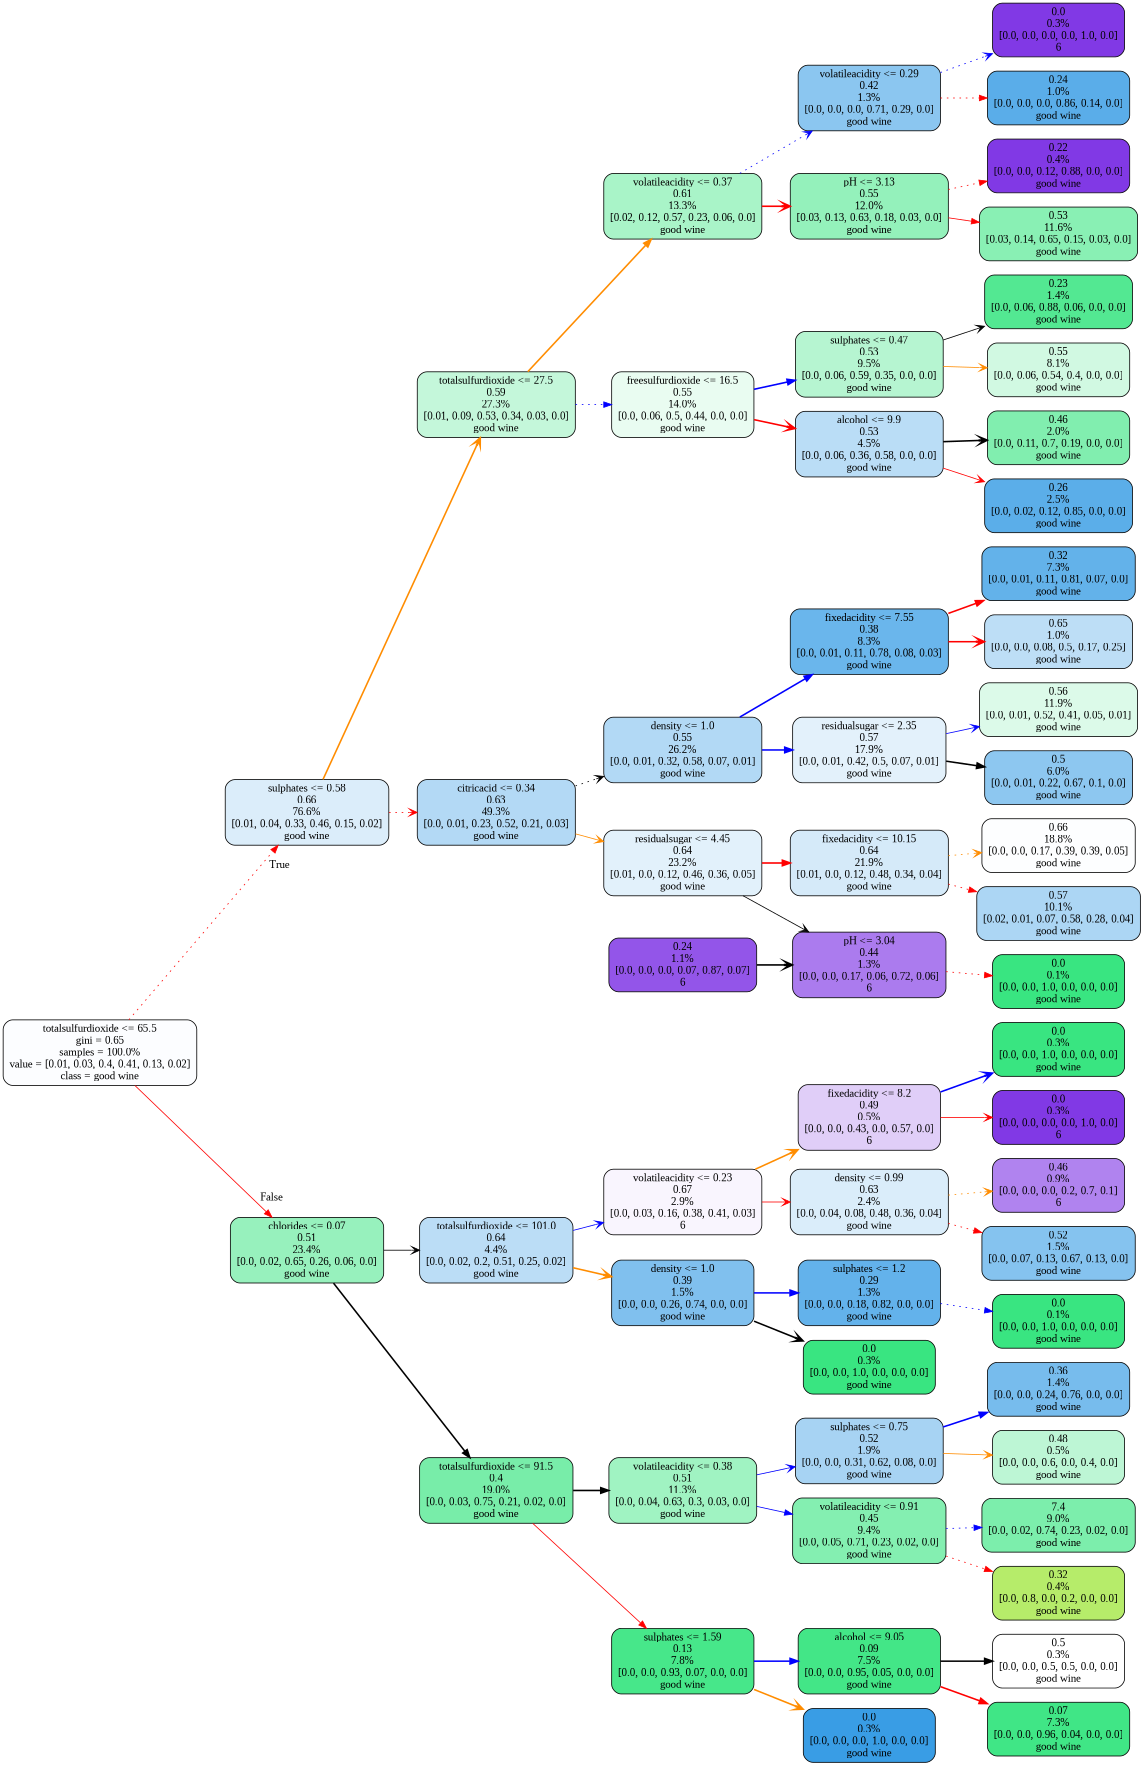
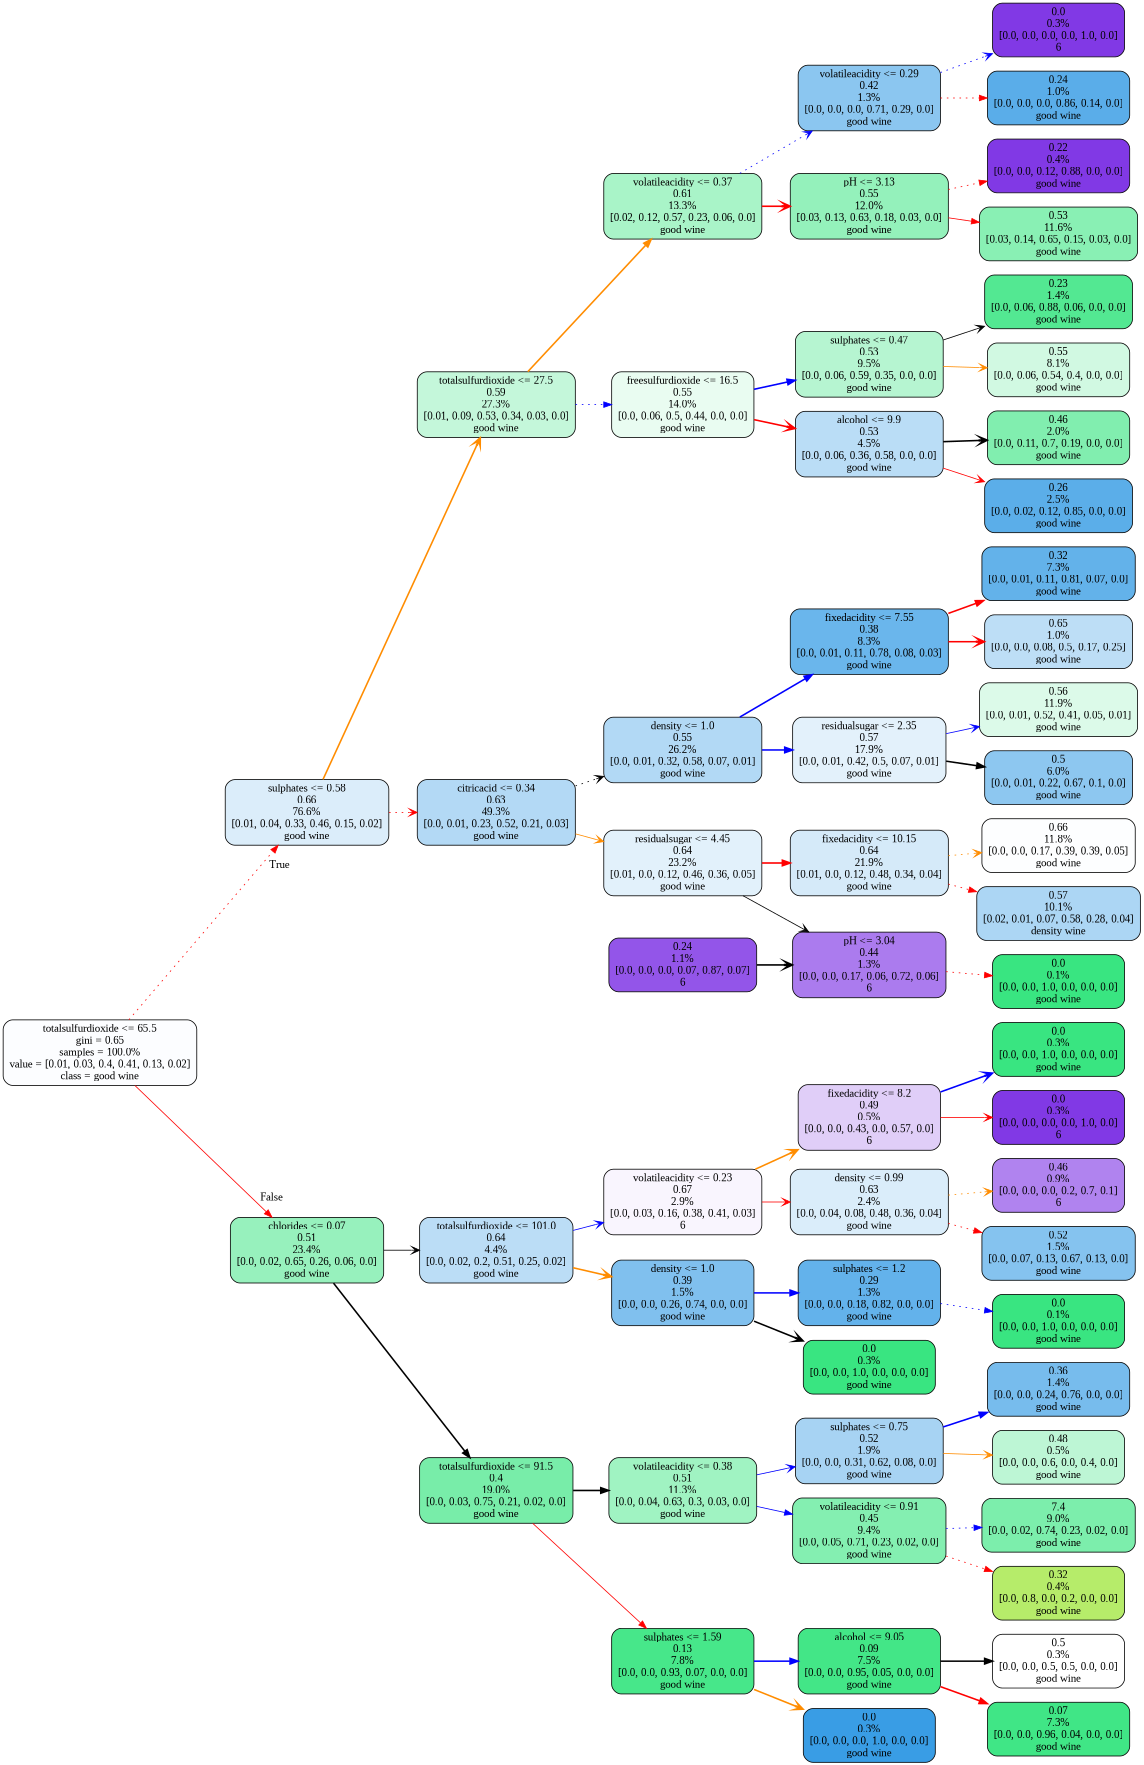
(1059, 846) -> (1059, 846)
(1059, 914) -> (1059, 914)
